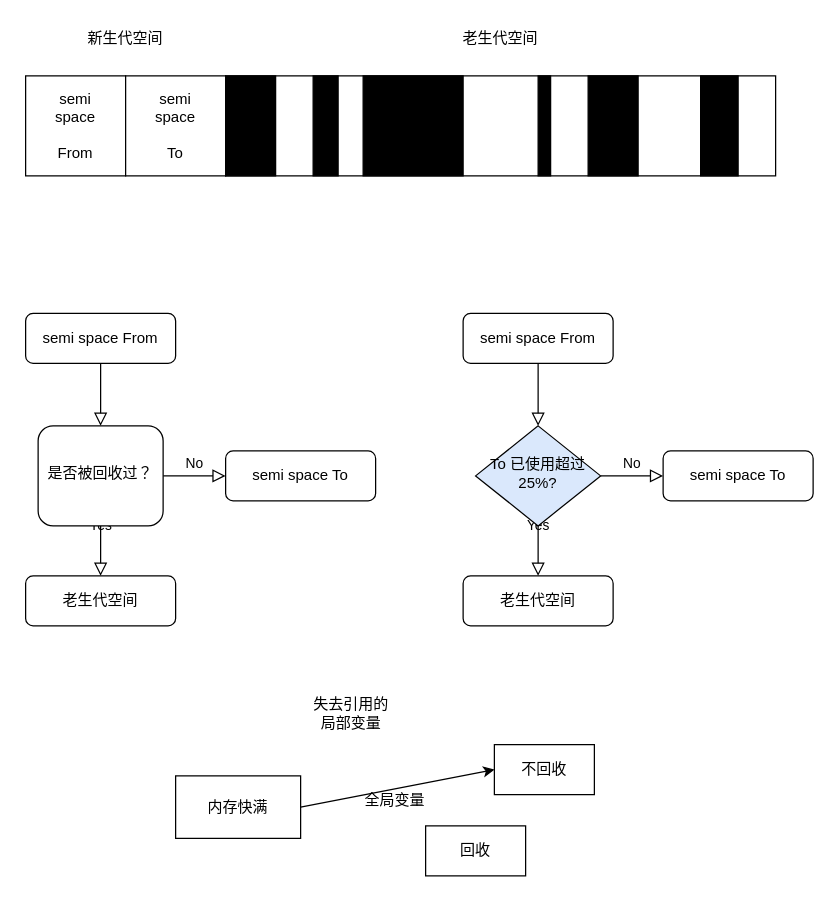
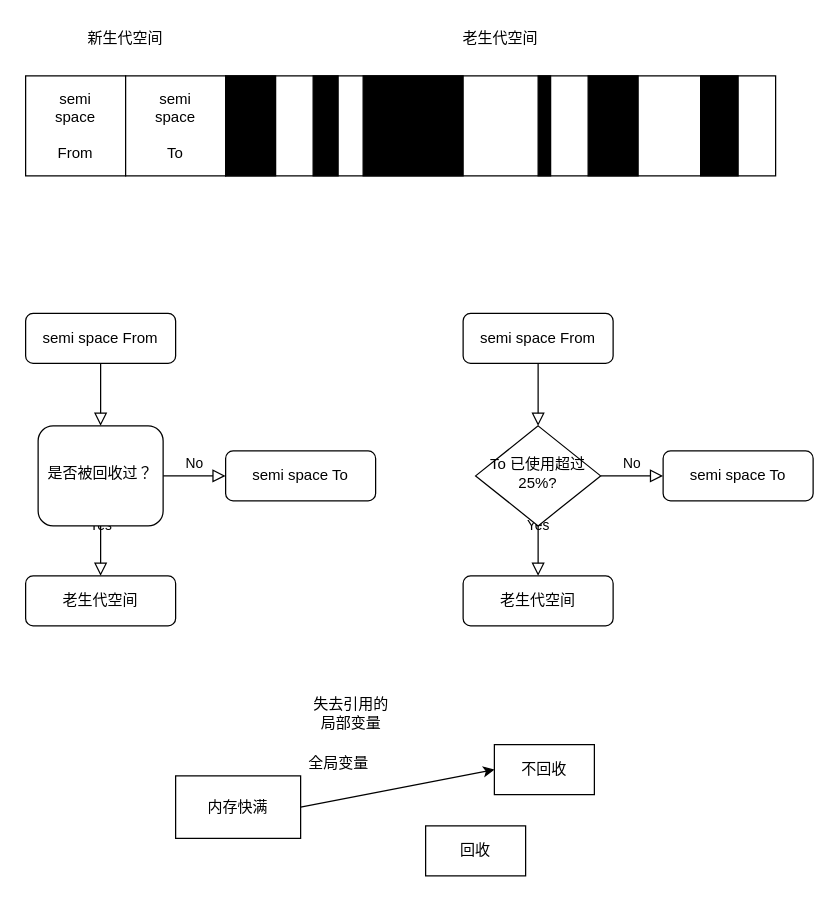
(538, 476) -> (538, 476)
(394, 801) -> (338, 763)
